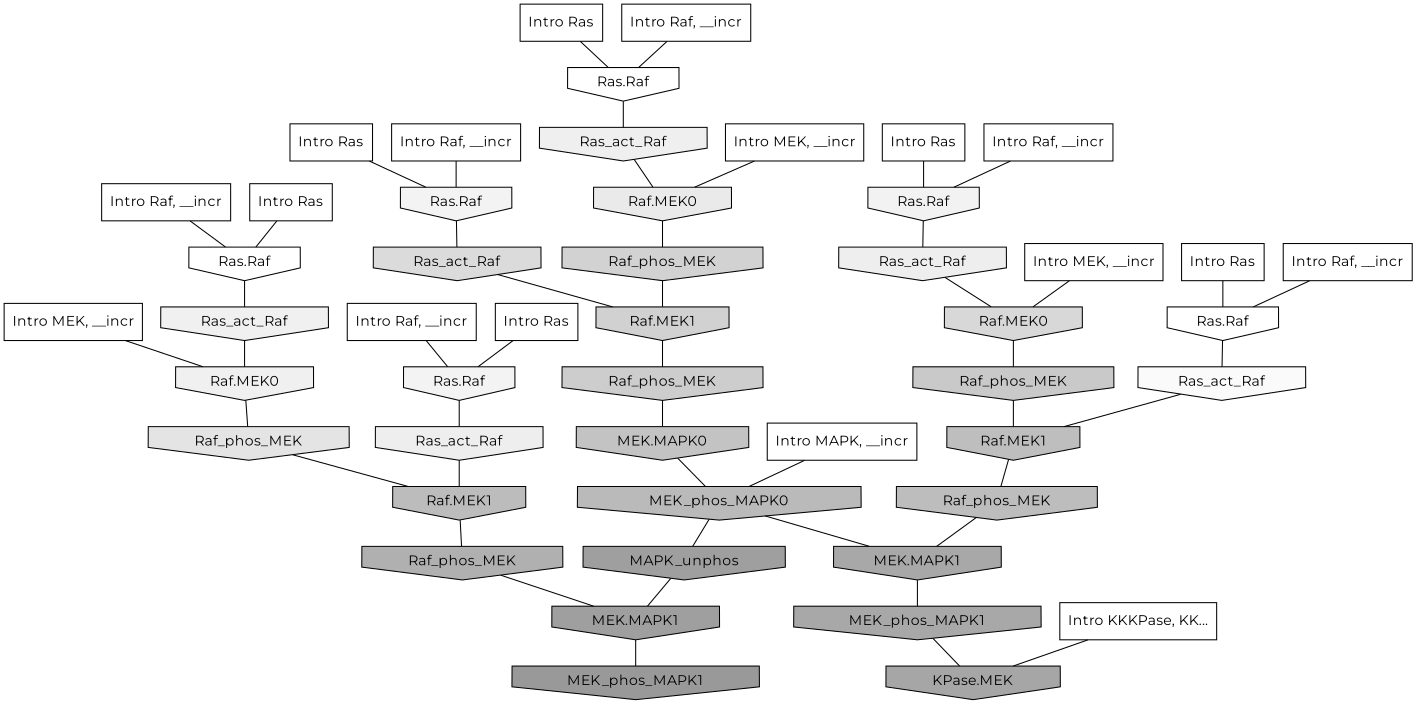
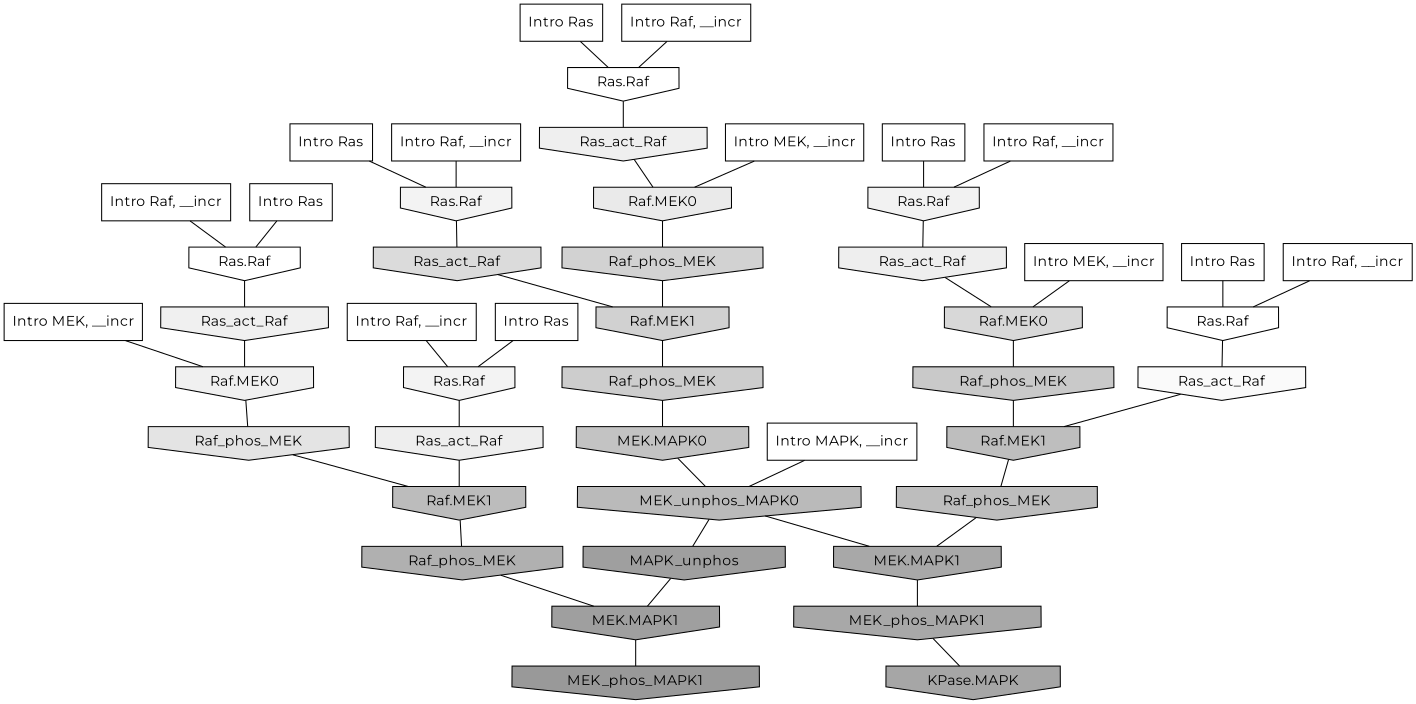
(719, 502) -> (719, 502)
(1138, 621) -> none
(973, 681) -> (973, 681)
